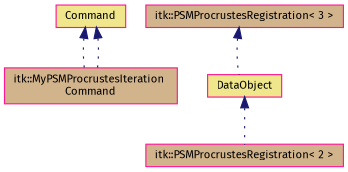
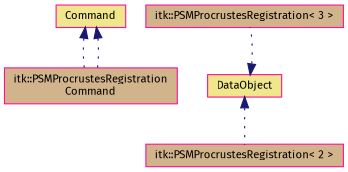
(237, 57) -> (252, 45)
(91, 86) -> (91, 86)
